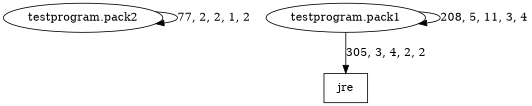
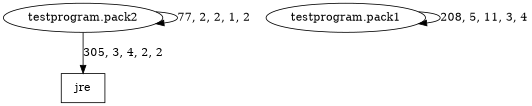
(346, 49) -> (83, 49)
